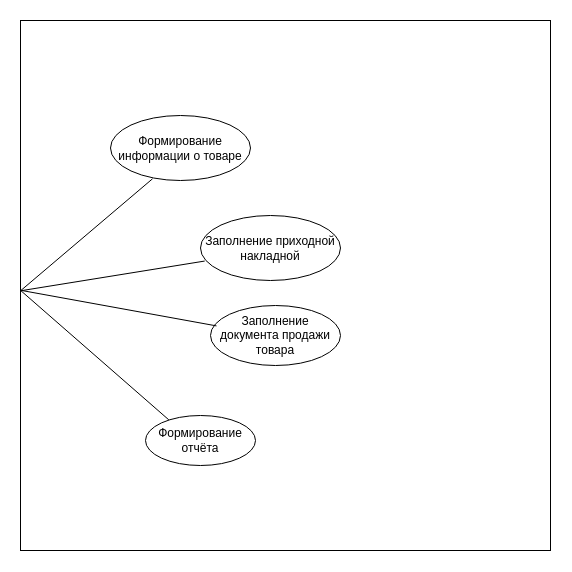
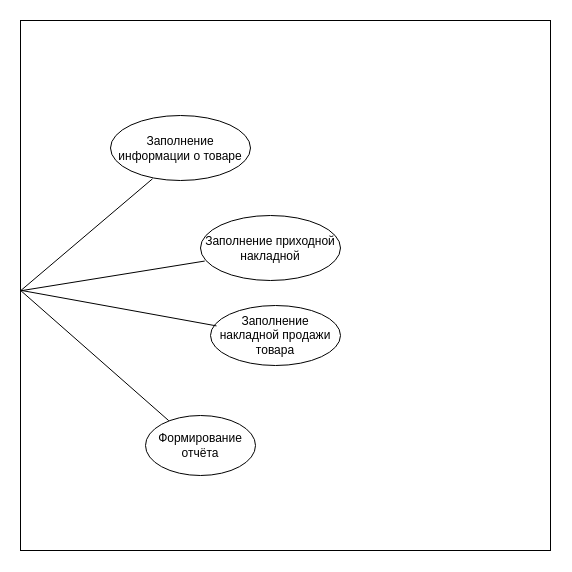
(181, 149) -> (181, 149)
(276, 336) -> (276, 336)
(201, 441) -> (201, 446)
